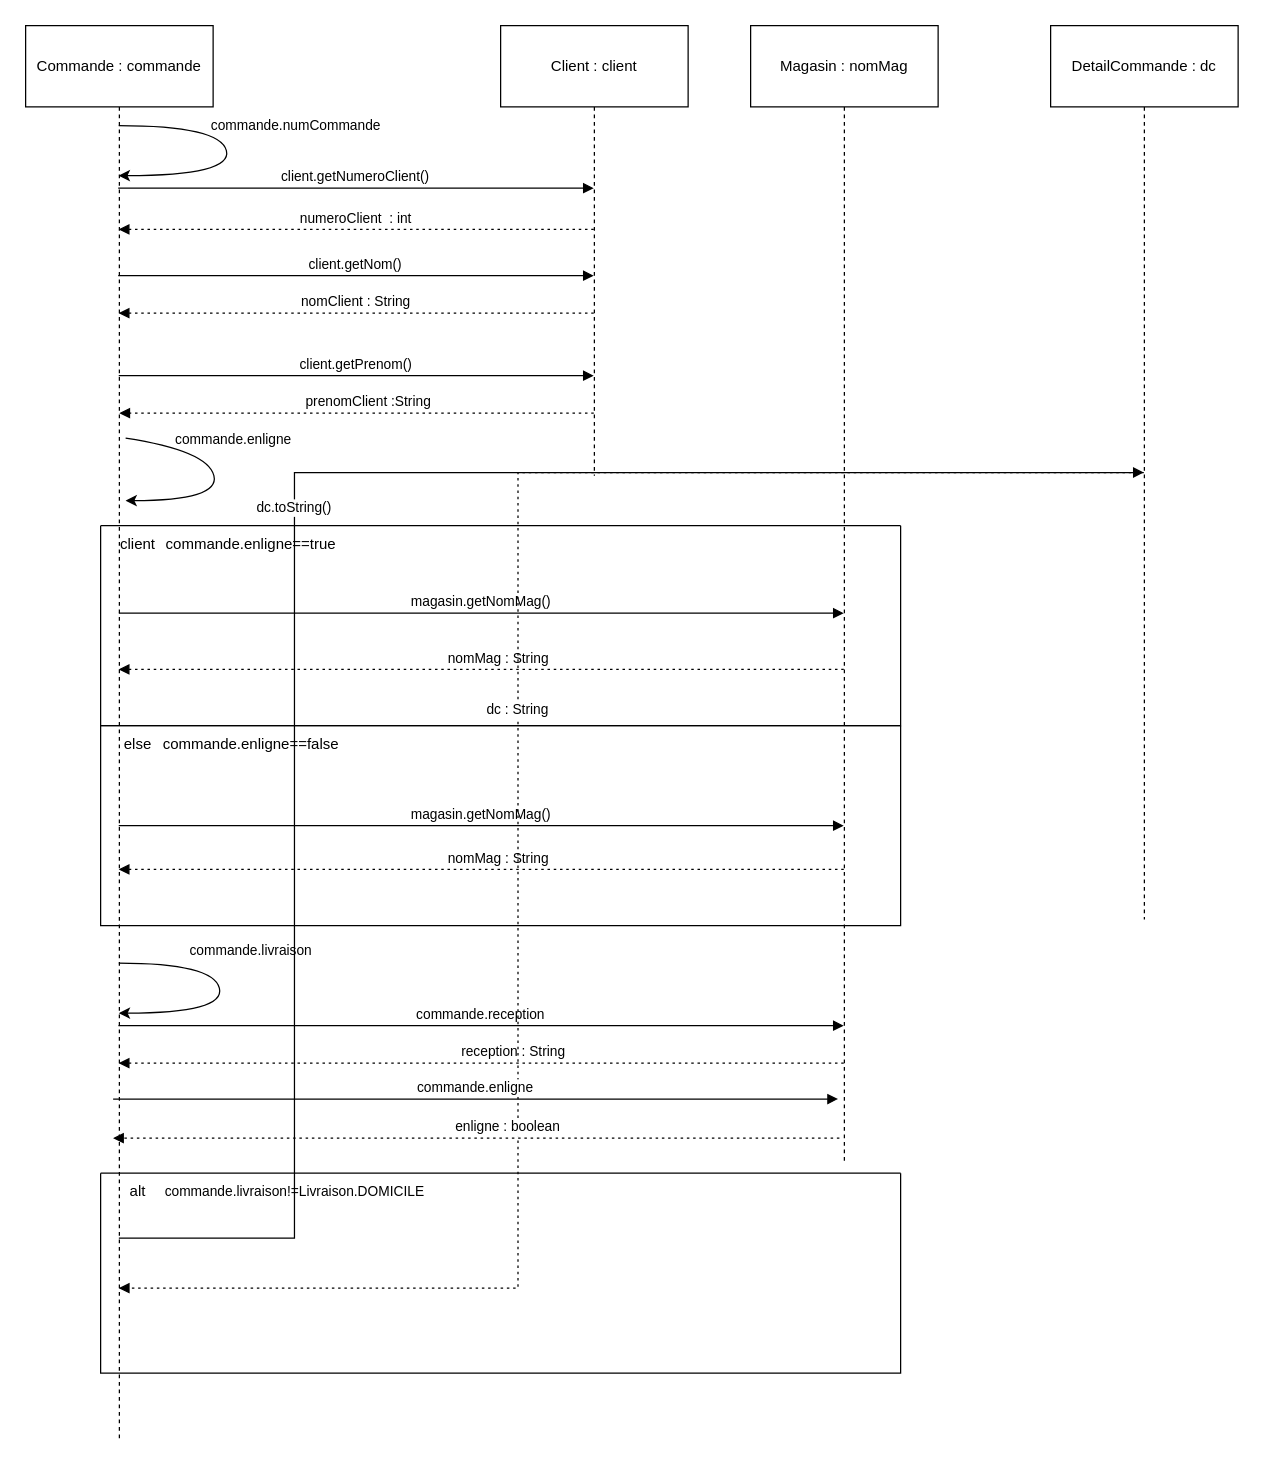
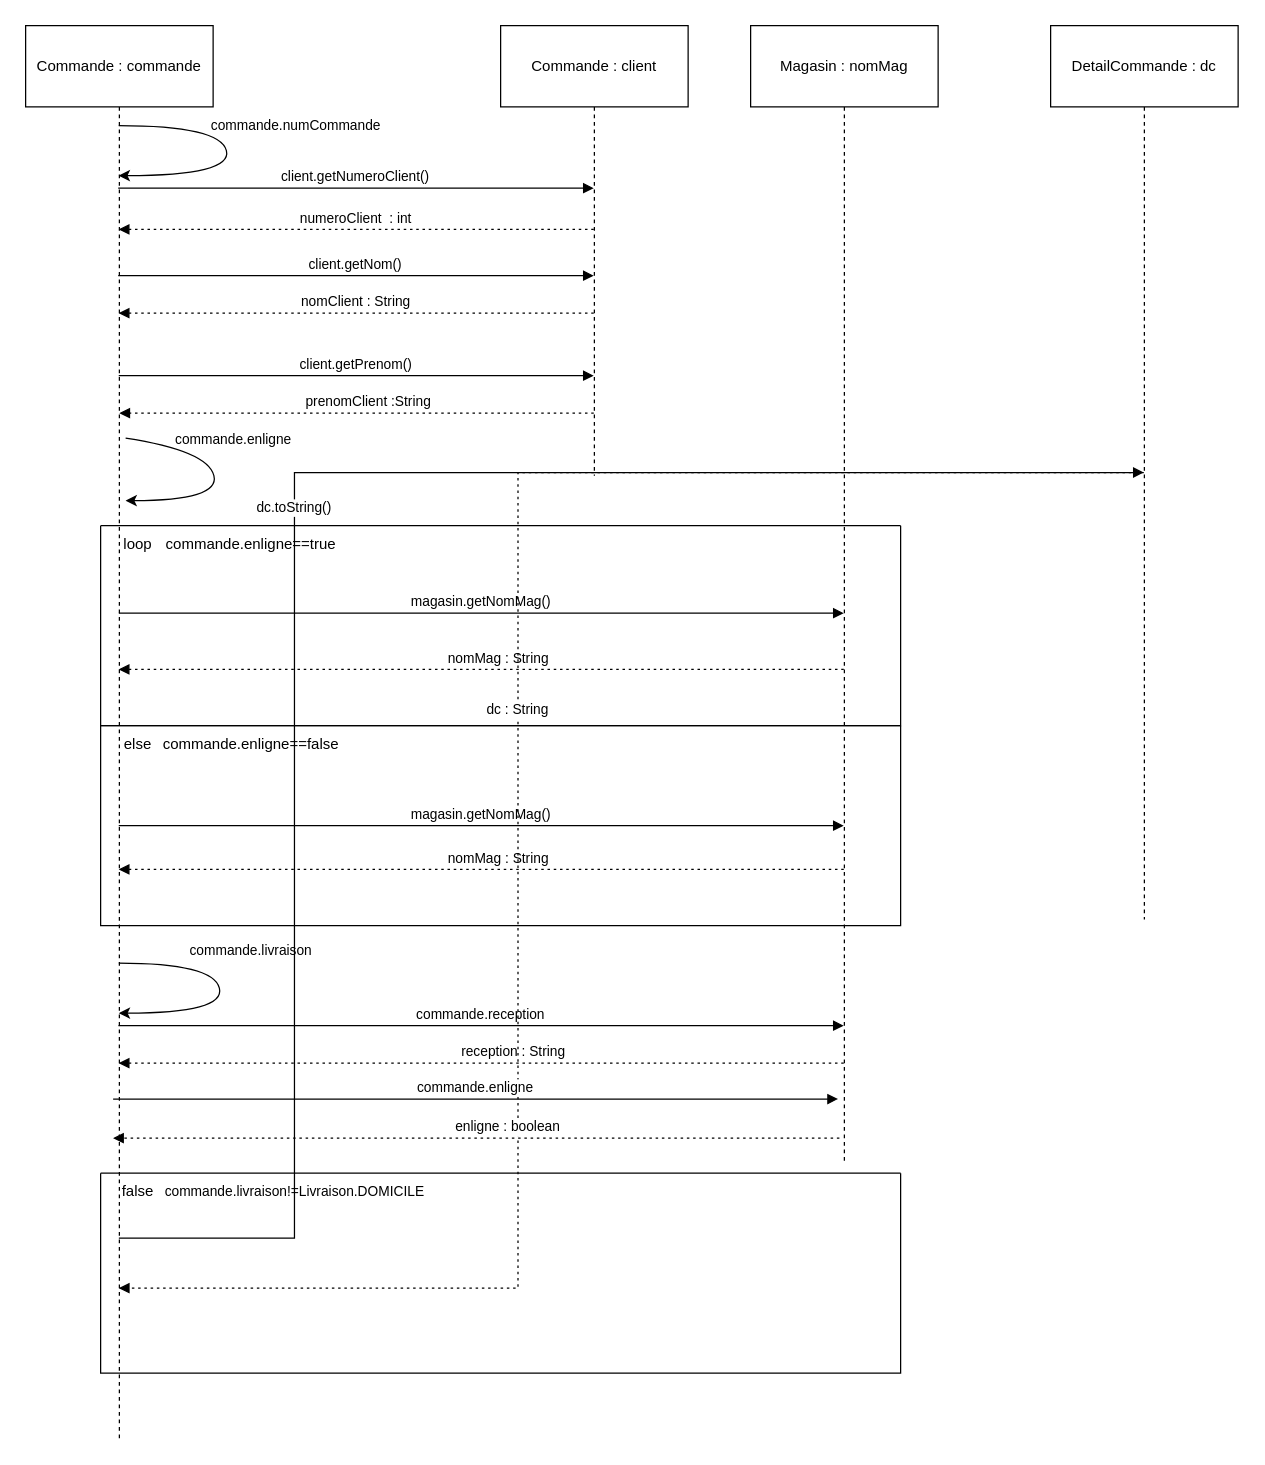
(594, 67) -> (594, 67)
(138, 544) -> (138, 544)
(138, 1192) -> (138, 1192)
